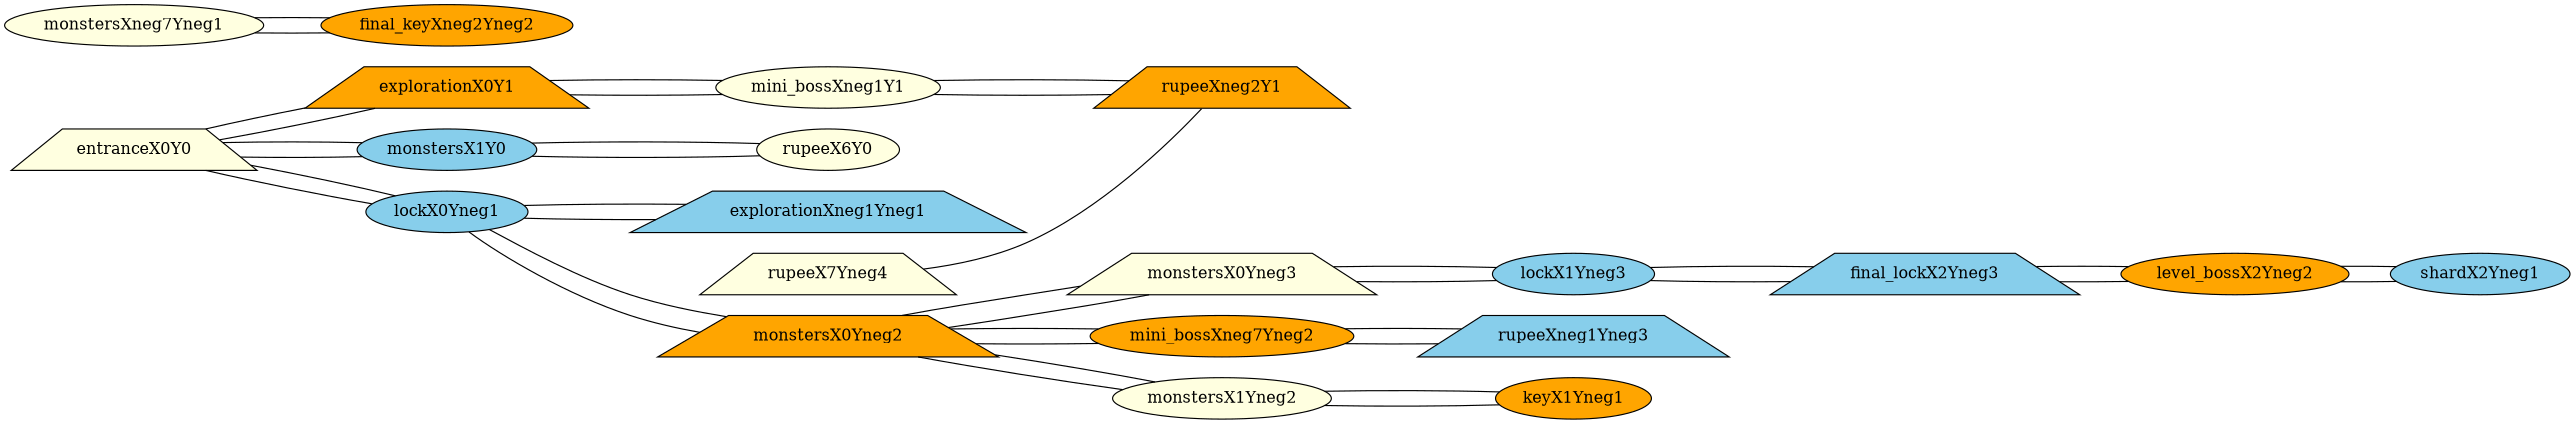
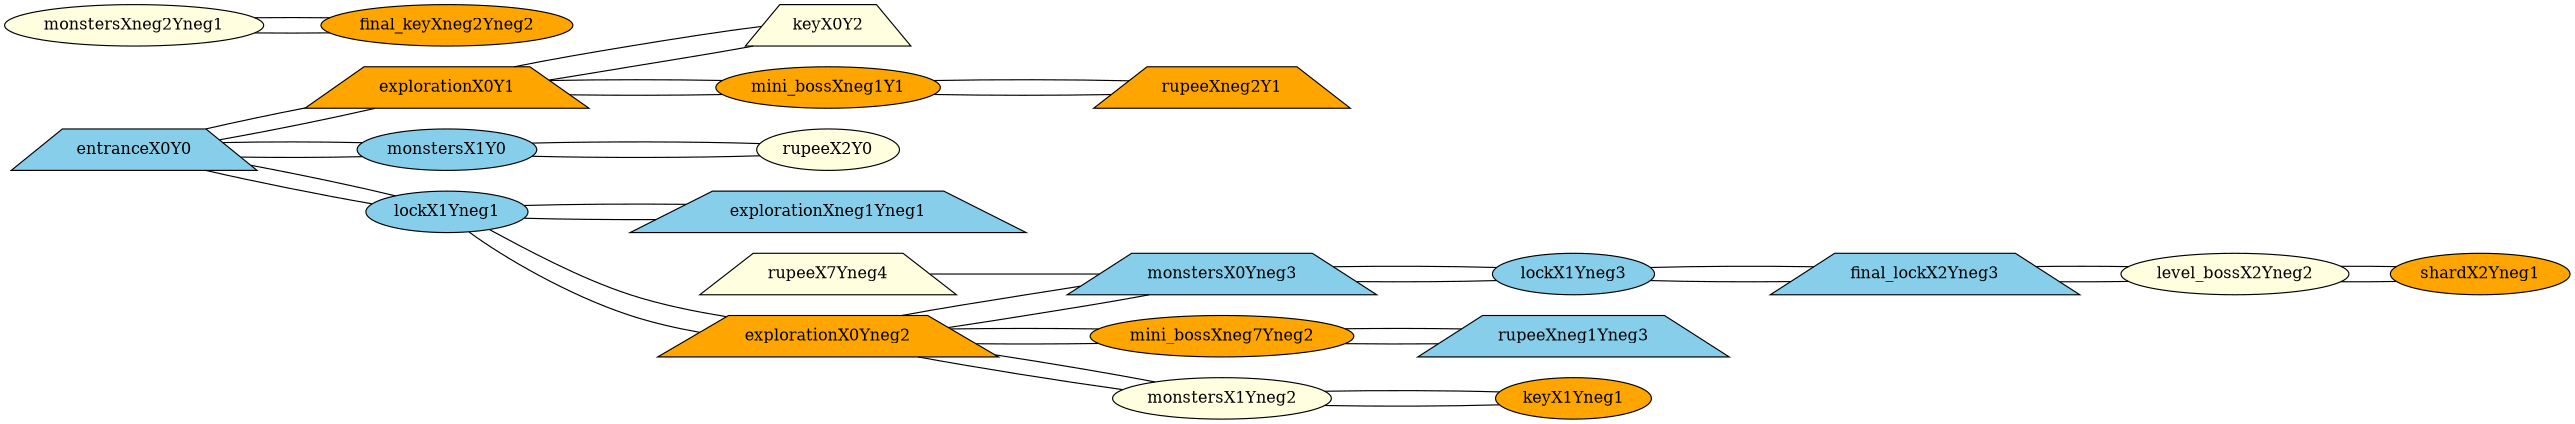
(134, 25) -> (134, 25)
none -> (828, 25)
(828, 88) -> (828, 88)
(134, 150) -> (134, 150)
(828, 150) -> (828, 150)
(447, 212) -> (447, 212)
(1077, 215) -> (1015, 274)
(1222, 274) -> (1222, 274)
(2235, 274) -> (2235, 274)
(2480, 274) -> (2480, 274)
(828, 336) -> (828, 336)
